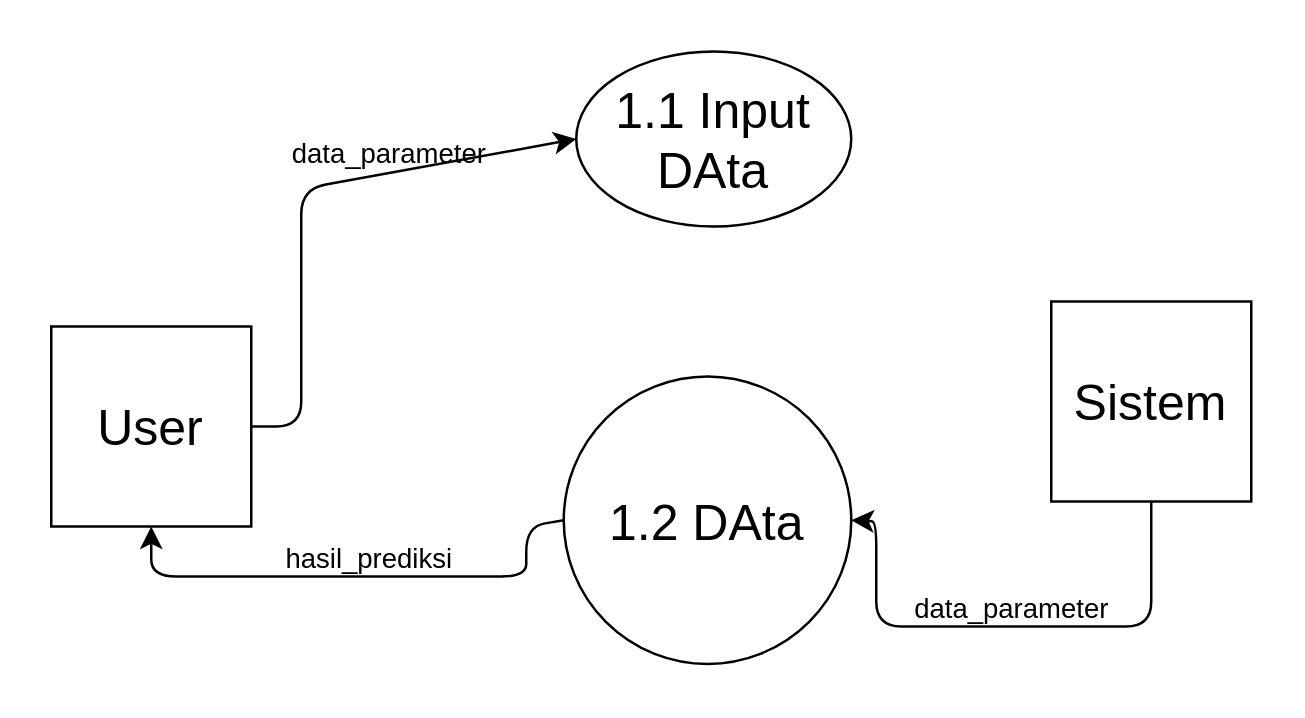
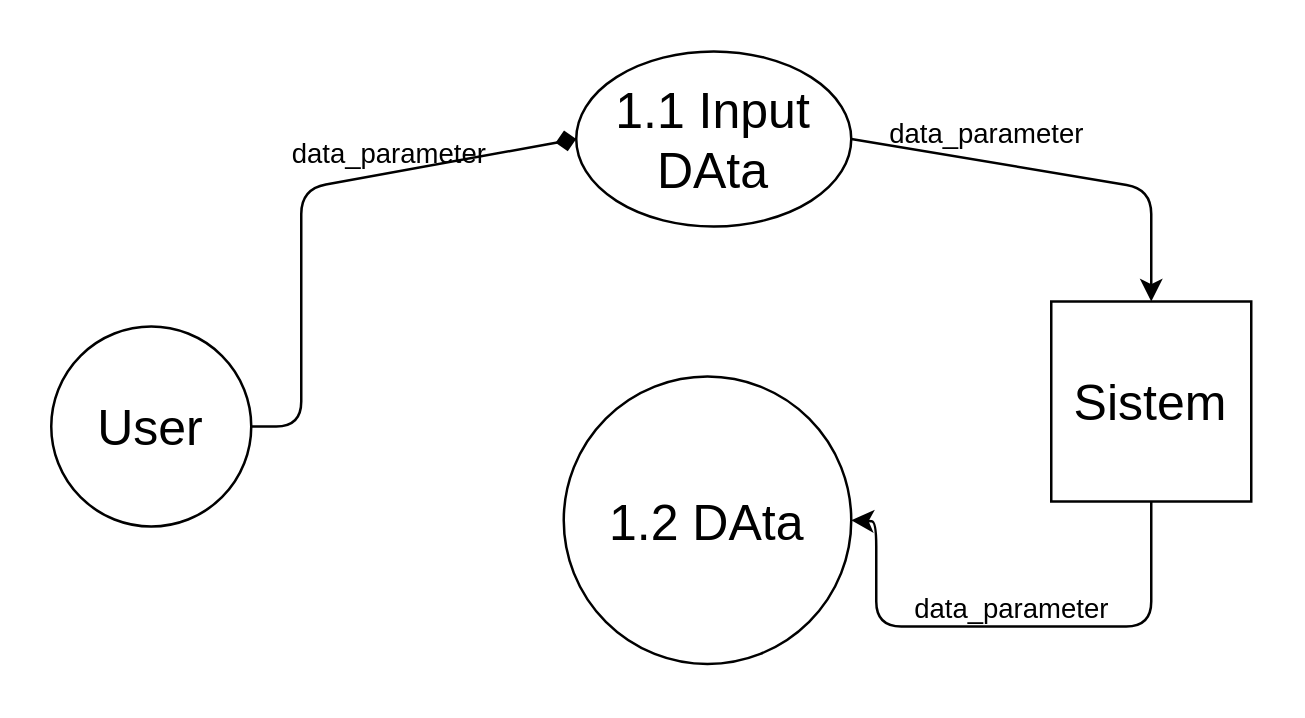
(558, 142) -> (556, 142)
none -> (1042, 171)
(151, 426) -> (151, 426)
(361, 576) -> none
